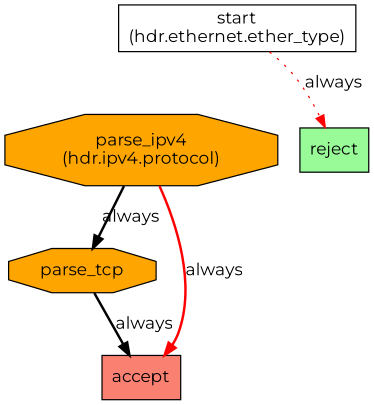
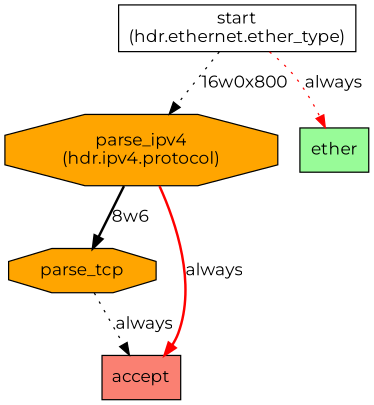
none -> (198, 78)
(334, 150) -> (334, 150)
(131, 217) -> (131, 217)
(109, 319) -> (109, 319)
